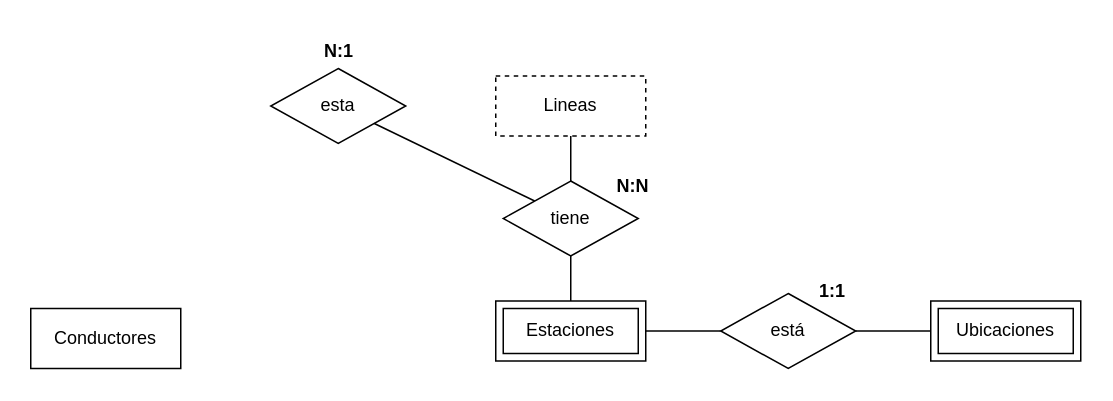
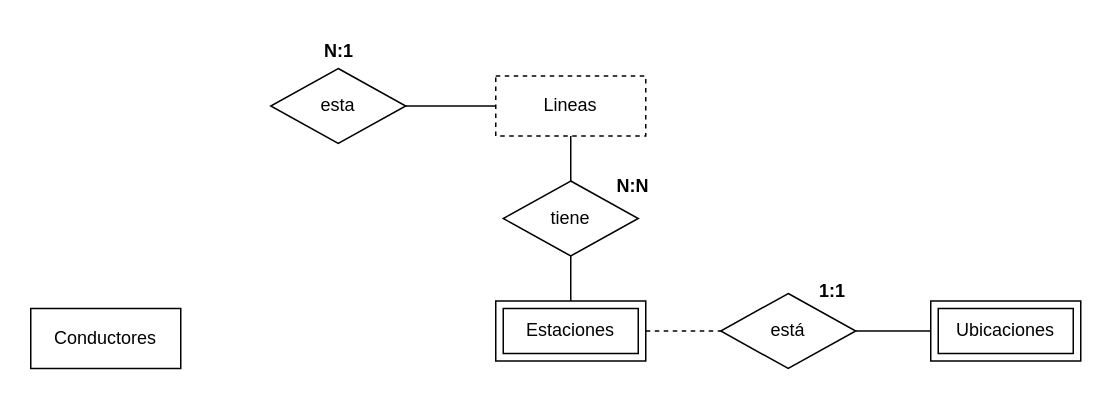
(455, 162) -> (451, 106)
(683, 331) -> (683, 331)
